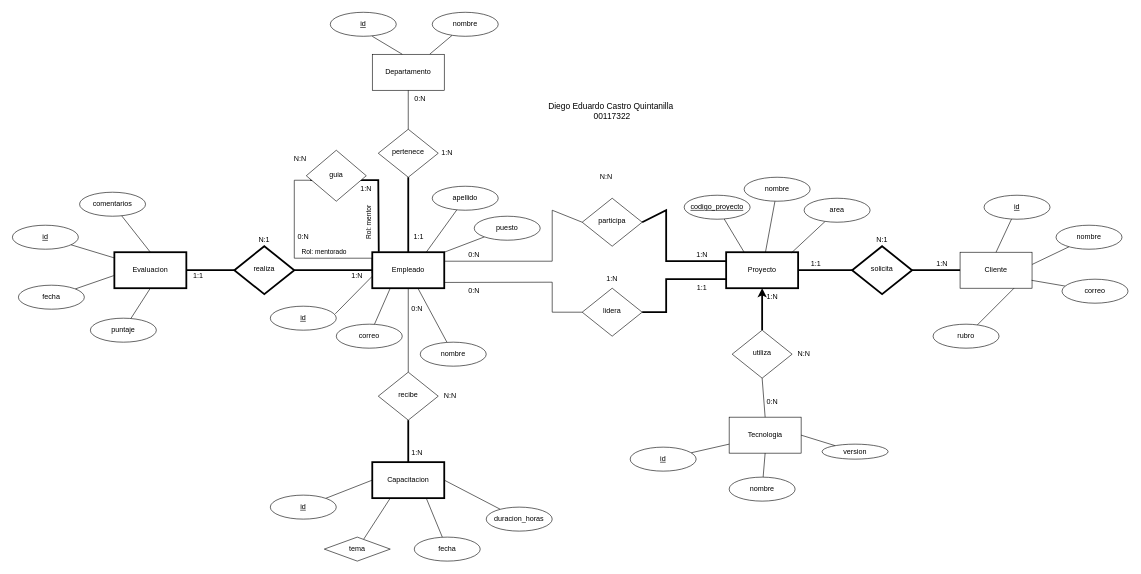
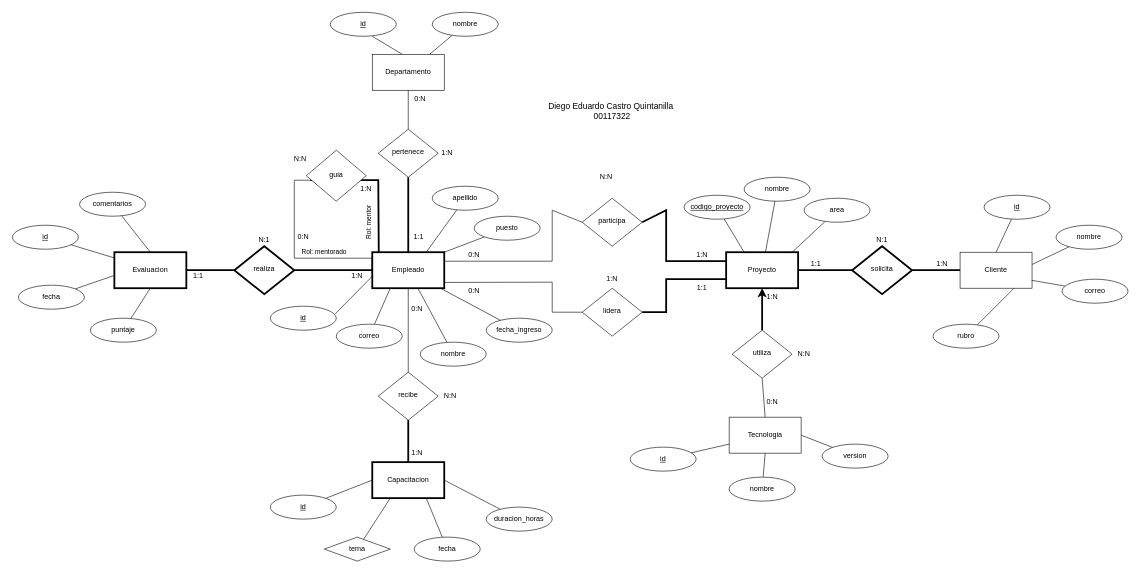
none -> (471, 304)
none -> (519, 330)
(855, 452) -> (855, 456)
